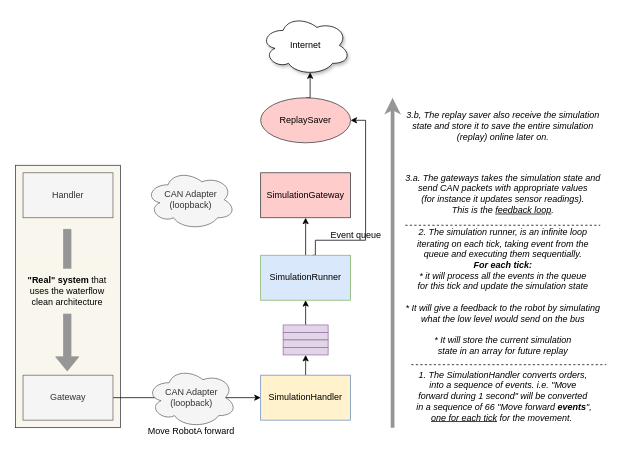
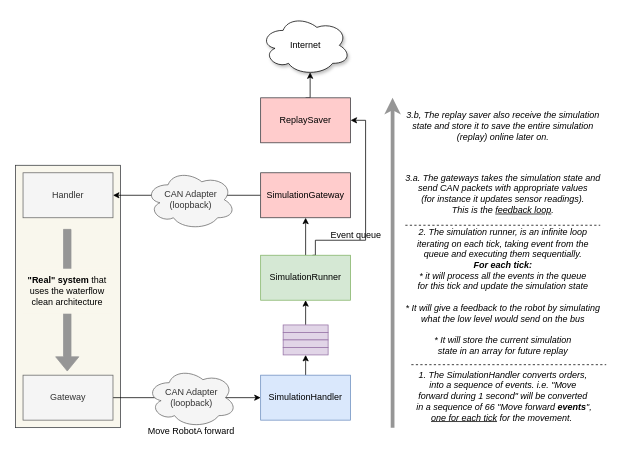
(306, 120) -> (306, 120)
none -> (244, 195)
(306, 278) -> (306, 278)
(306, 398) -> (306, 398)
